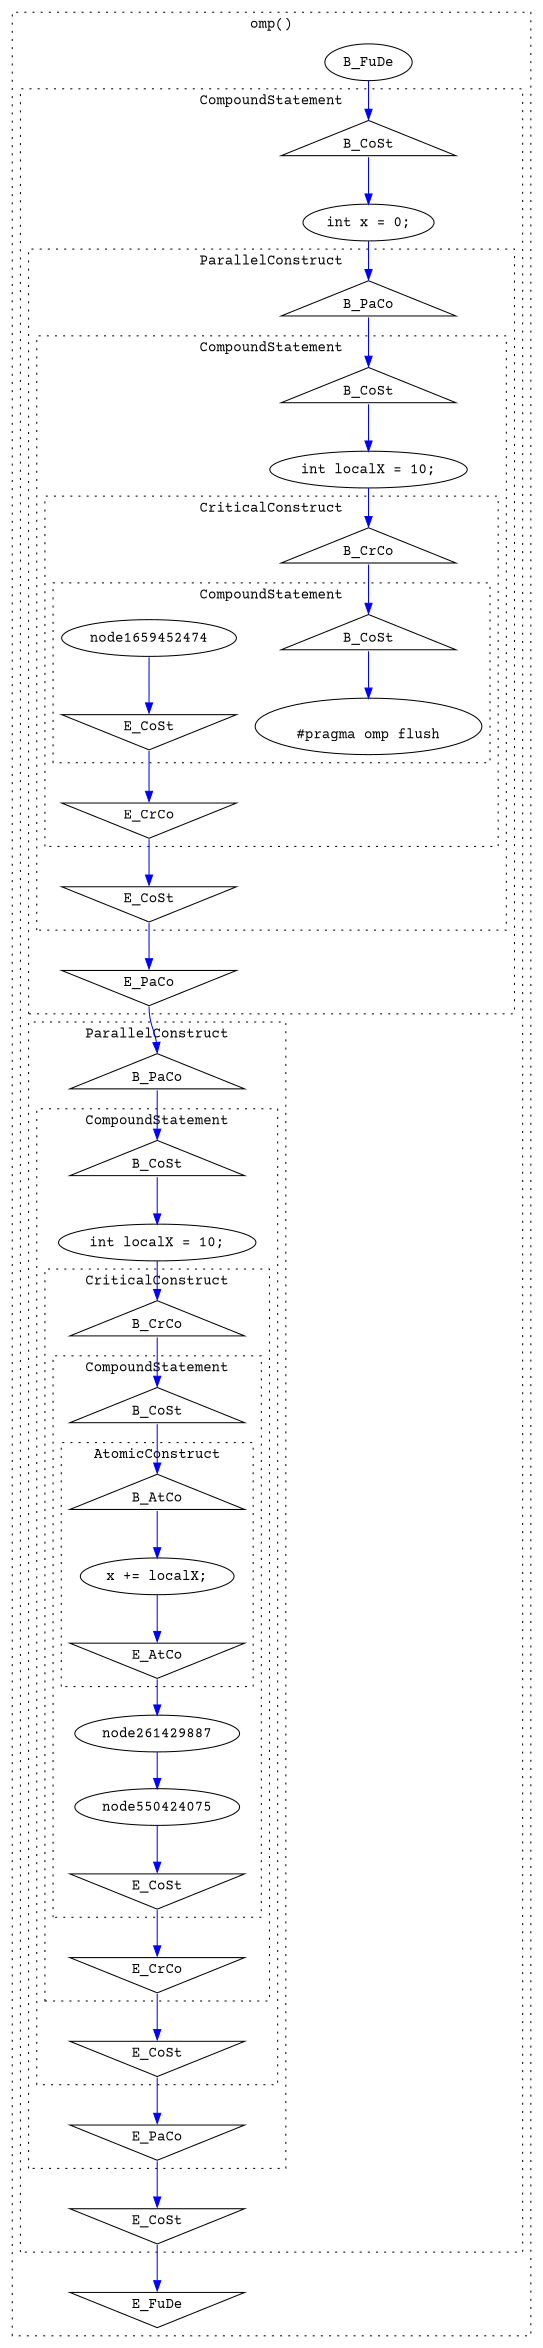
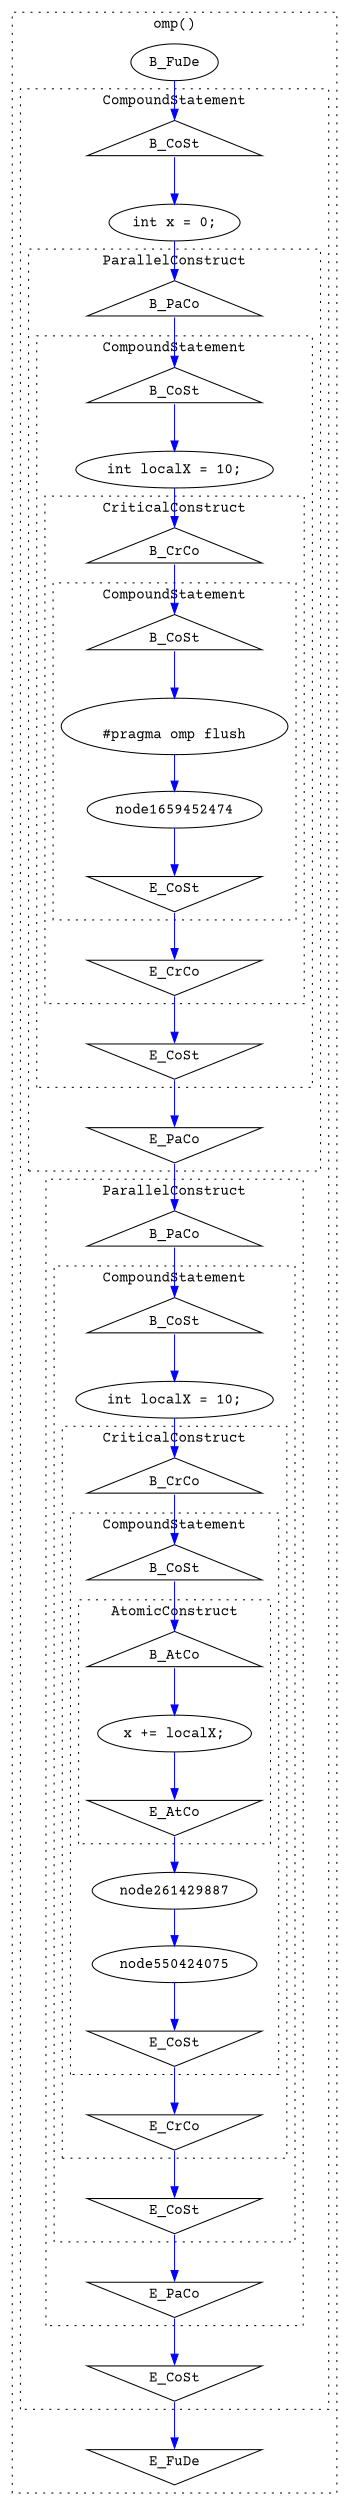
none -> (175, 768)
